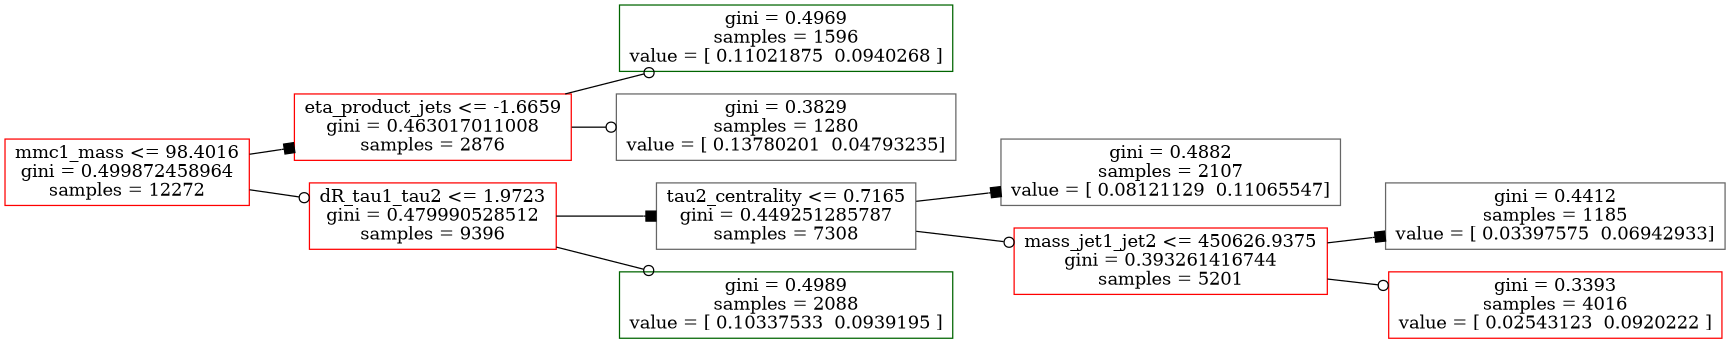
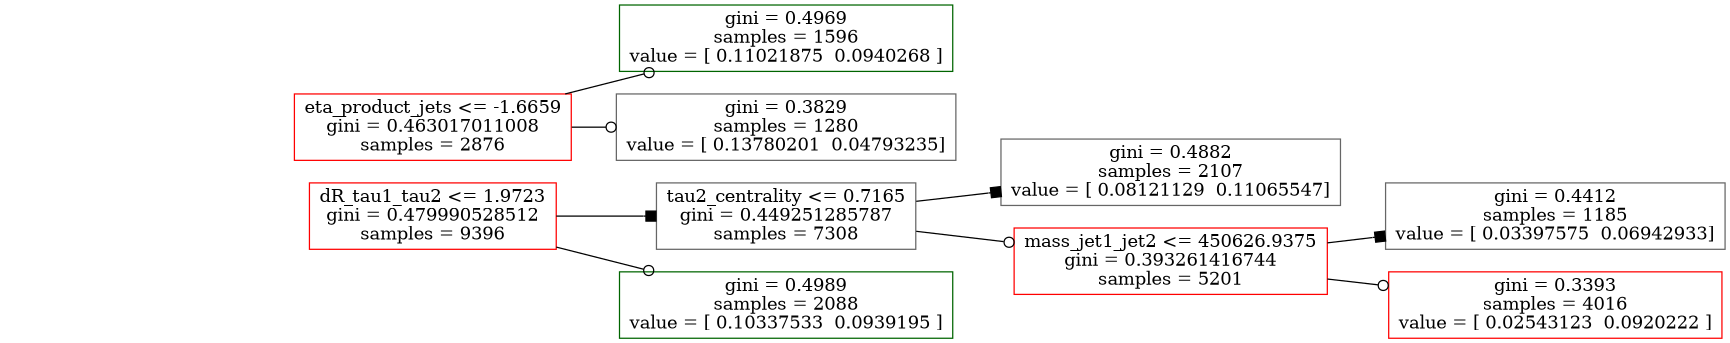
(127, 172) -> none
